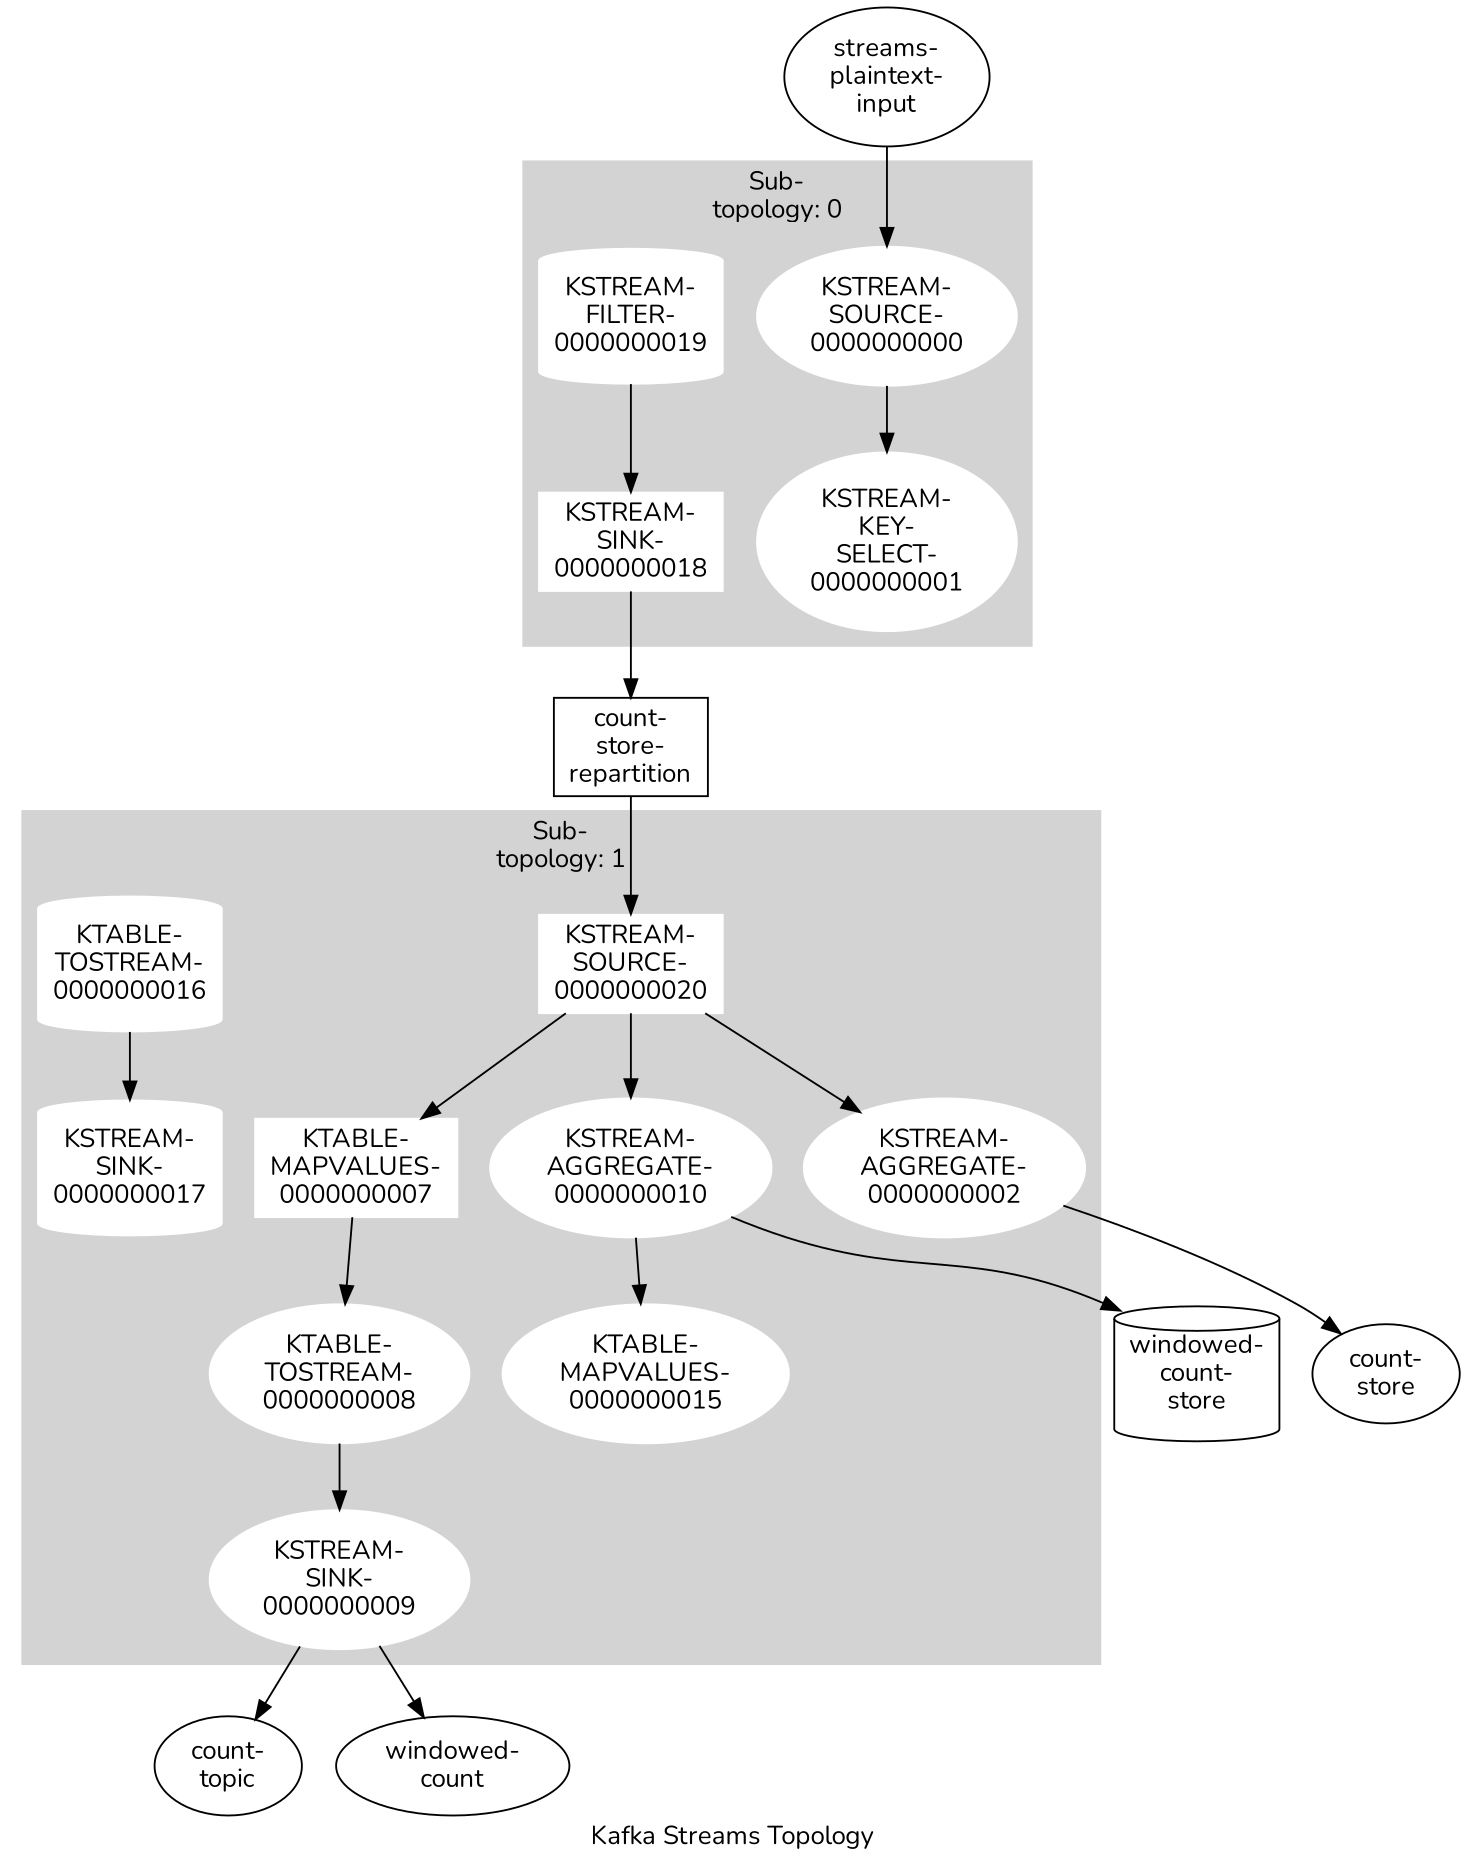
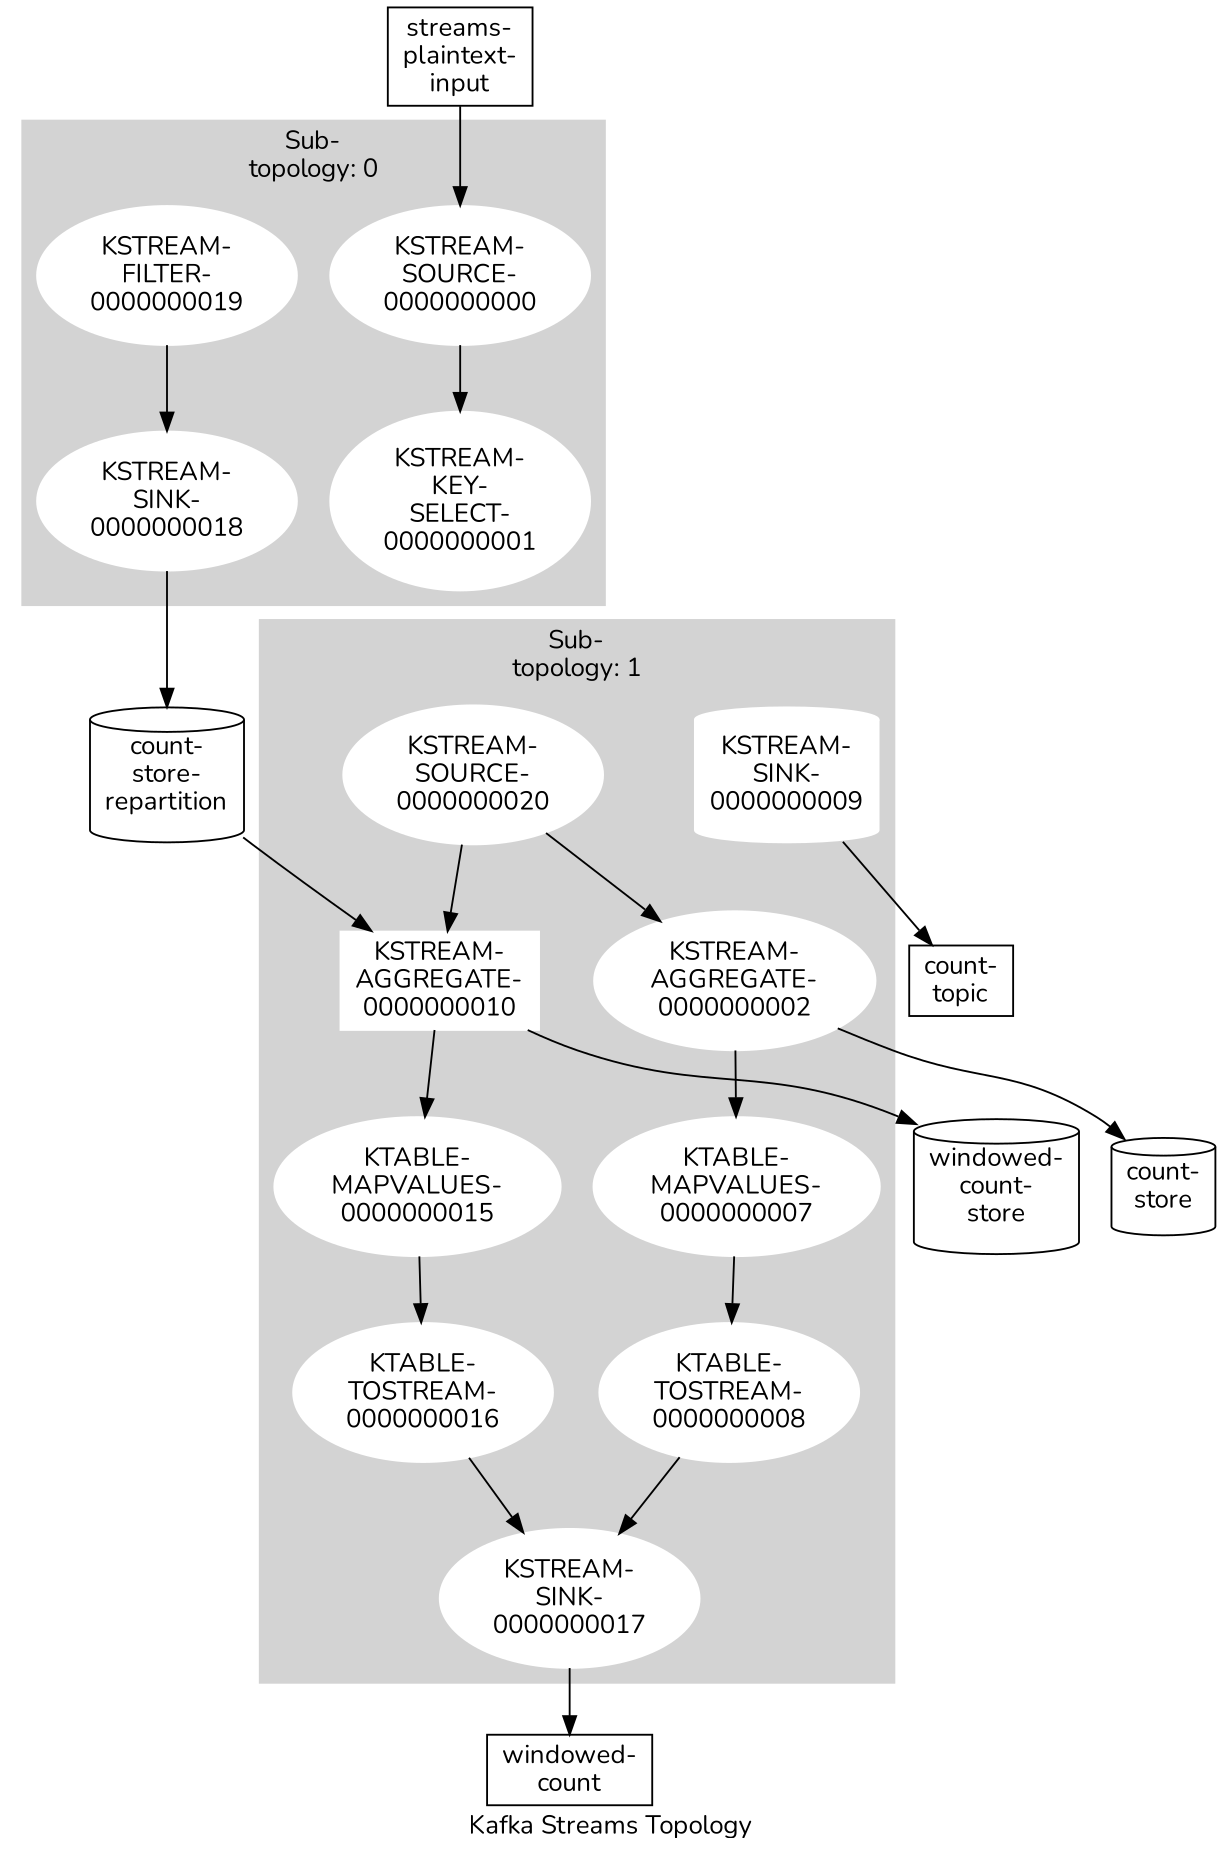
(887, 77) -> (460, 57)
(631, 316) -> (167, 276)
(631, 542) -> (167, 501)
(631, 747) -> (167, 775)
(631, 846) -> (299, 879)
(130, 964) -> (423, 1393)
(631, 964) -> (473, 775)
(501, 1060) -> (736, 1068)
(130, 1168) -> (570, 1598)
(356, 1168) -> (737, 1187)
(631, 1168) -> (440, 981)
none -> (420, 1280)
(1386, 1374) -> (1163, 1187)
(340, 1467) -> (655, 1488)
(340, 1580) -> (787, 775)
(398, 1676) -> (570, 1694)
(228, 1766) -> (961, 981)
(453, 1766) -> (570, 1770)
